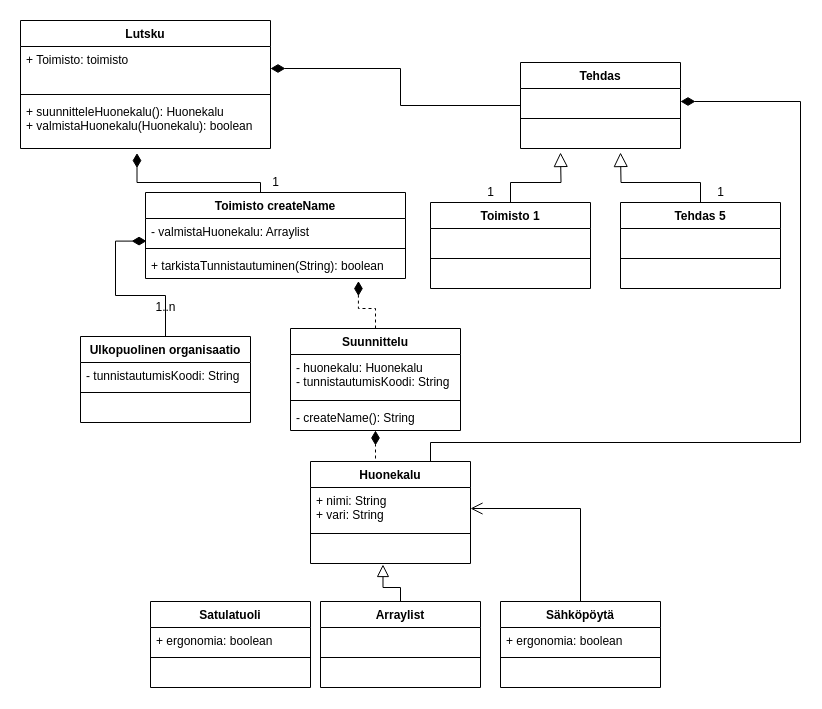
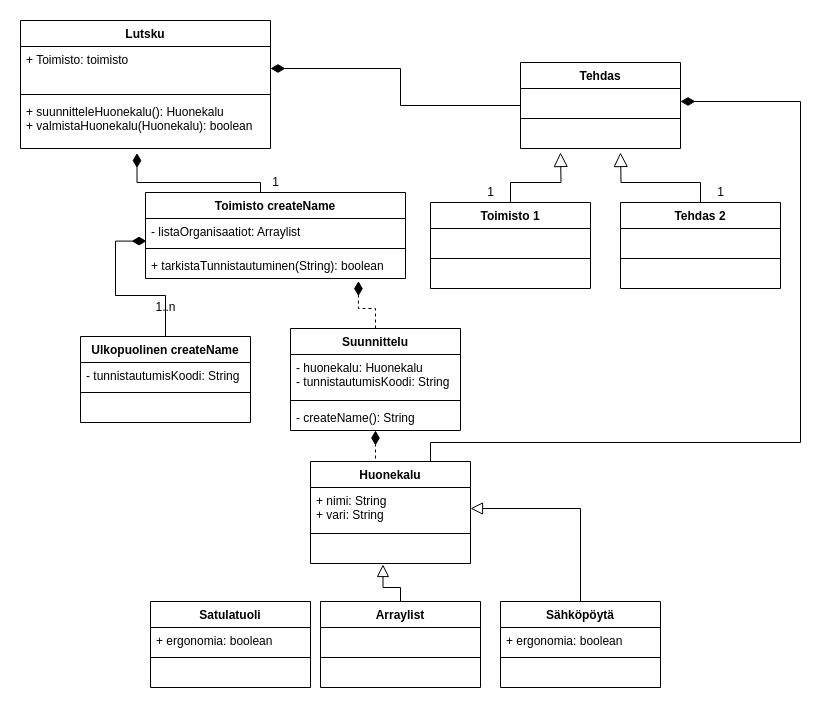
(700, 216) -> (700, 216)
(239, 232) -> (241, 232)
(165, 350) -> (165, 350)
(479, 509) -> (484, 509)
